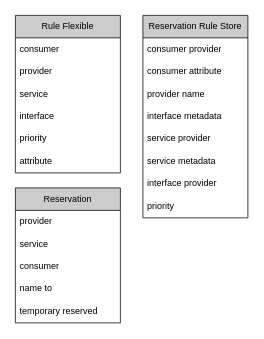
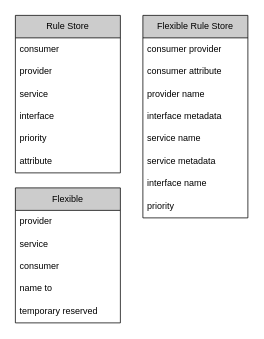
(68, 27) -> (68, 27)
(195, 27) -> (195, 27)
(184, 138) -> (175, 138)
(189, 183) -> (180, 183)
(68, 199) -> (68, 199)
